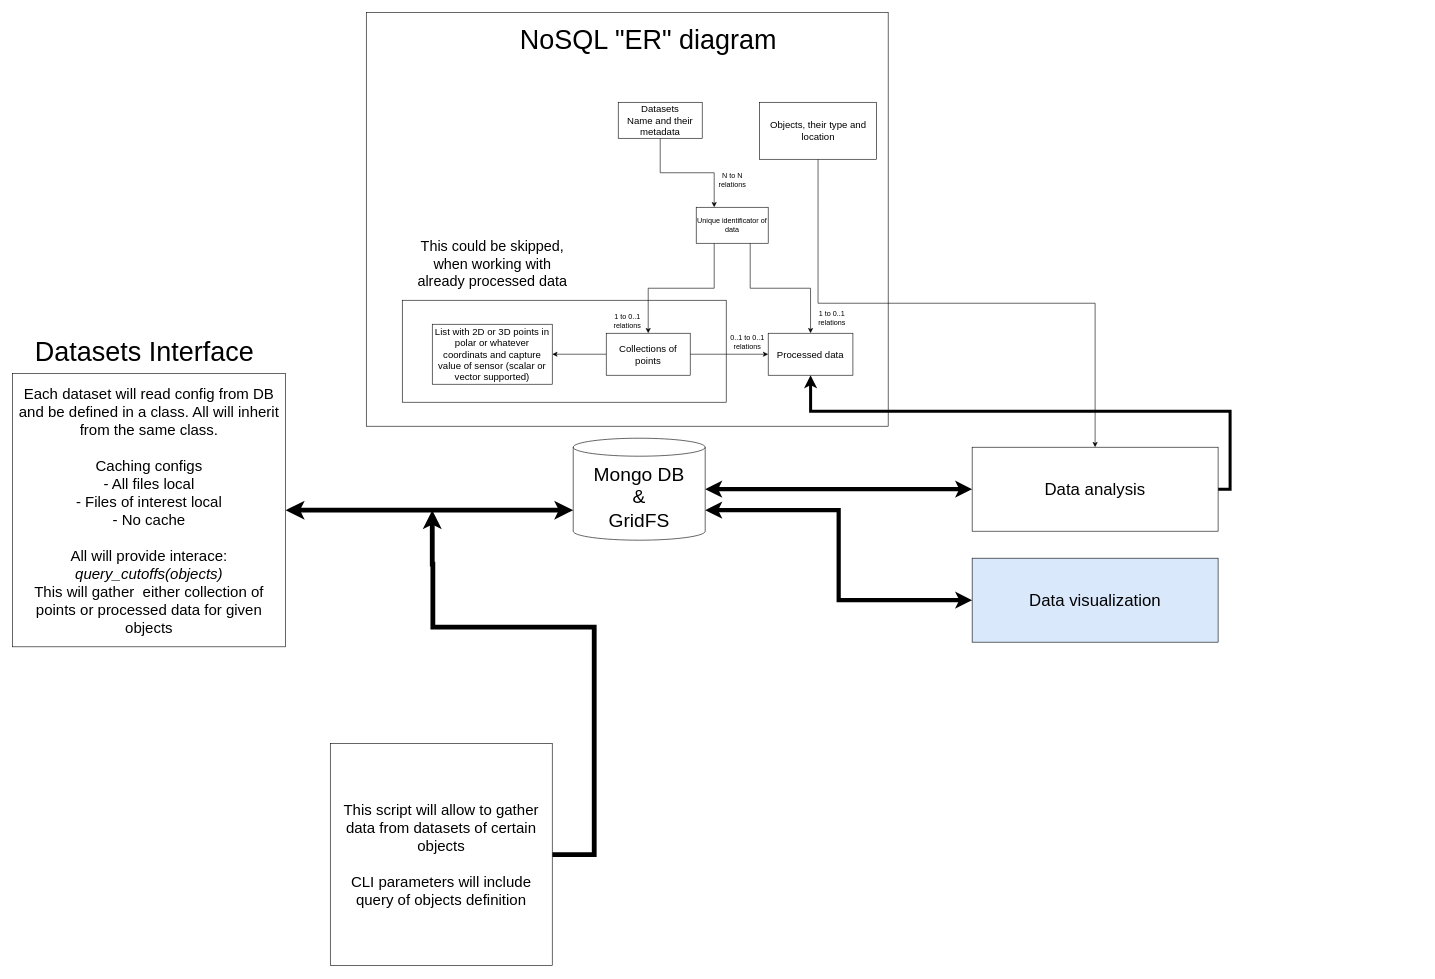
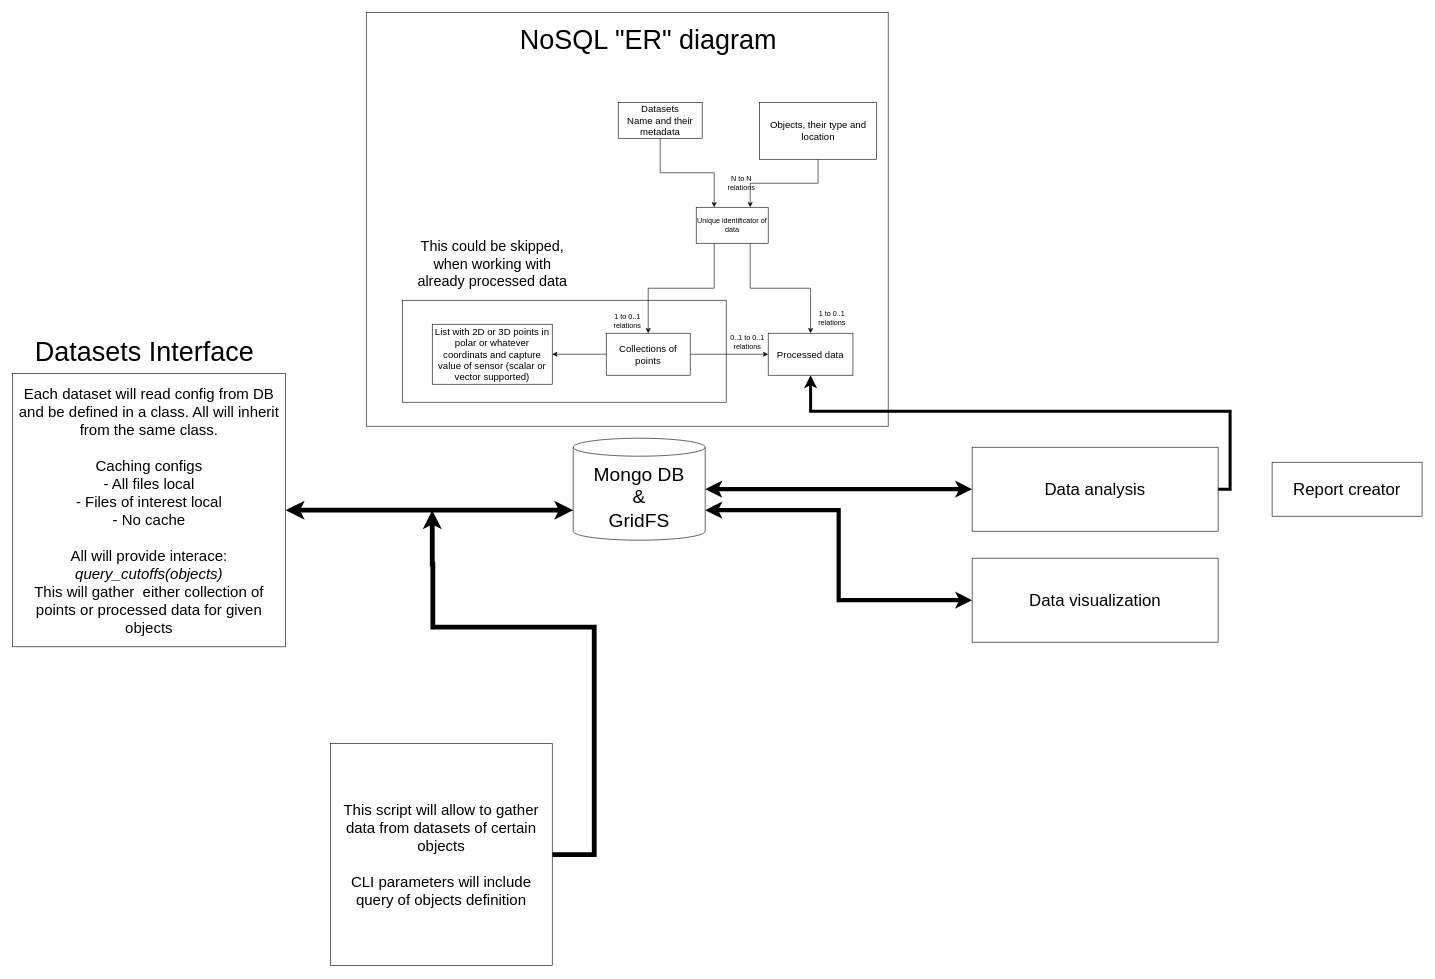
(732, 180) -> (741, 183)
(1094, 303) -> (750, 186)
none -> (1347, 489)
(1095, 600) -> (1095, 600)
